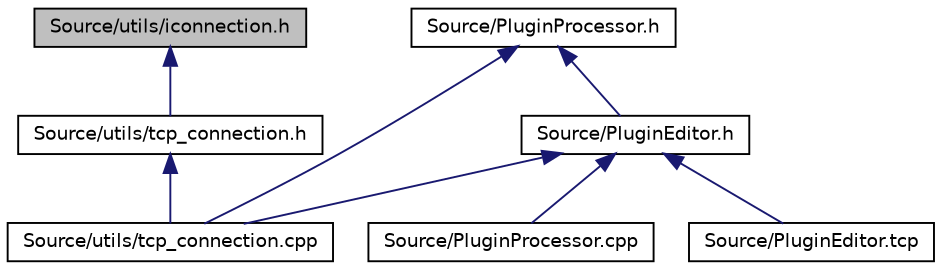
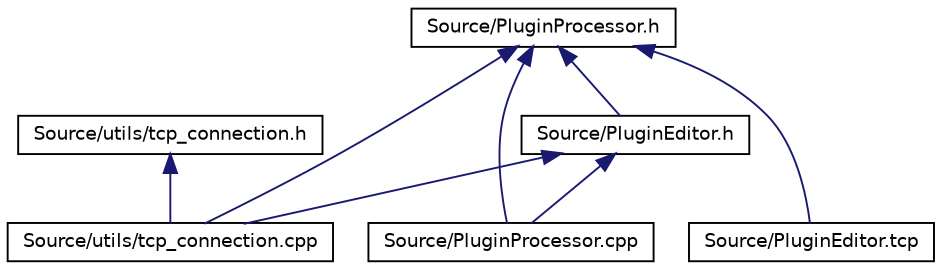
(170, 28) -> none
none -> (500, 142)
(732, 193) -> (762, 111)
